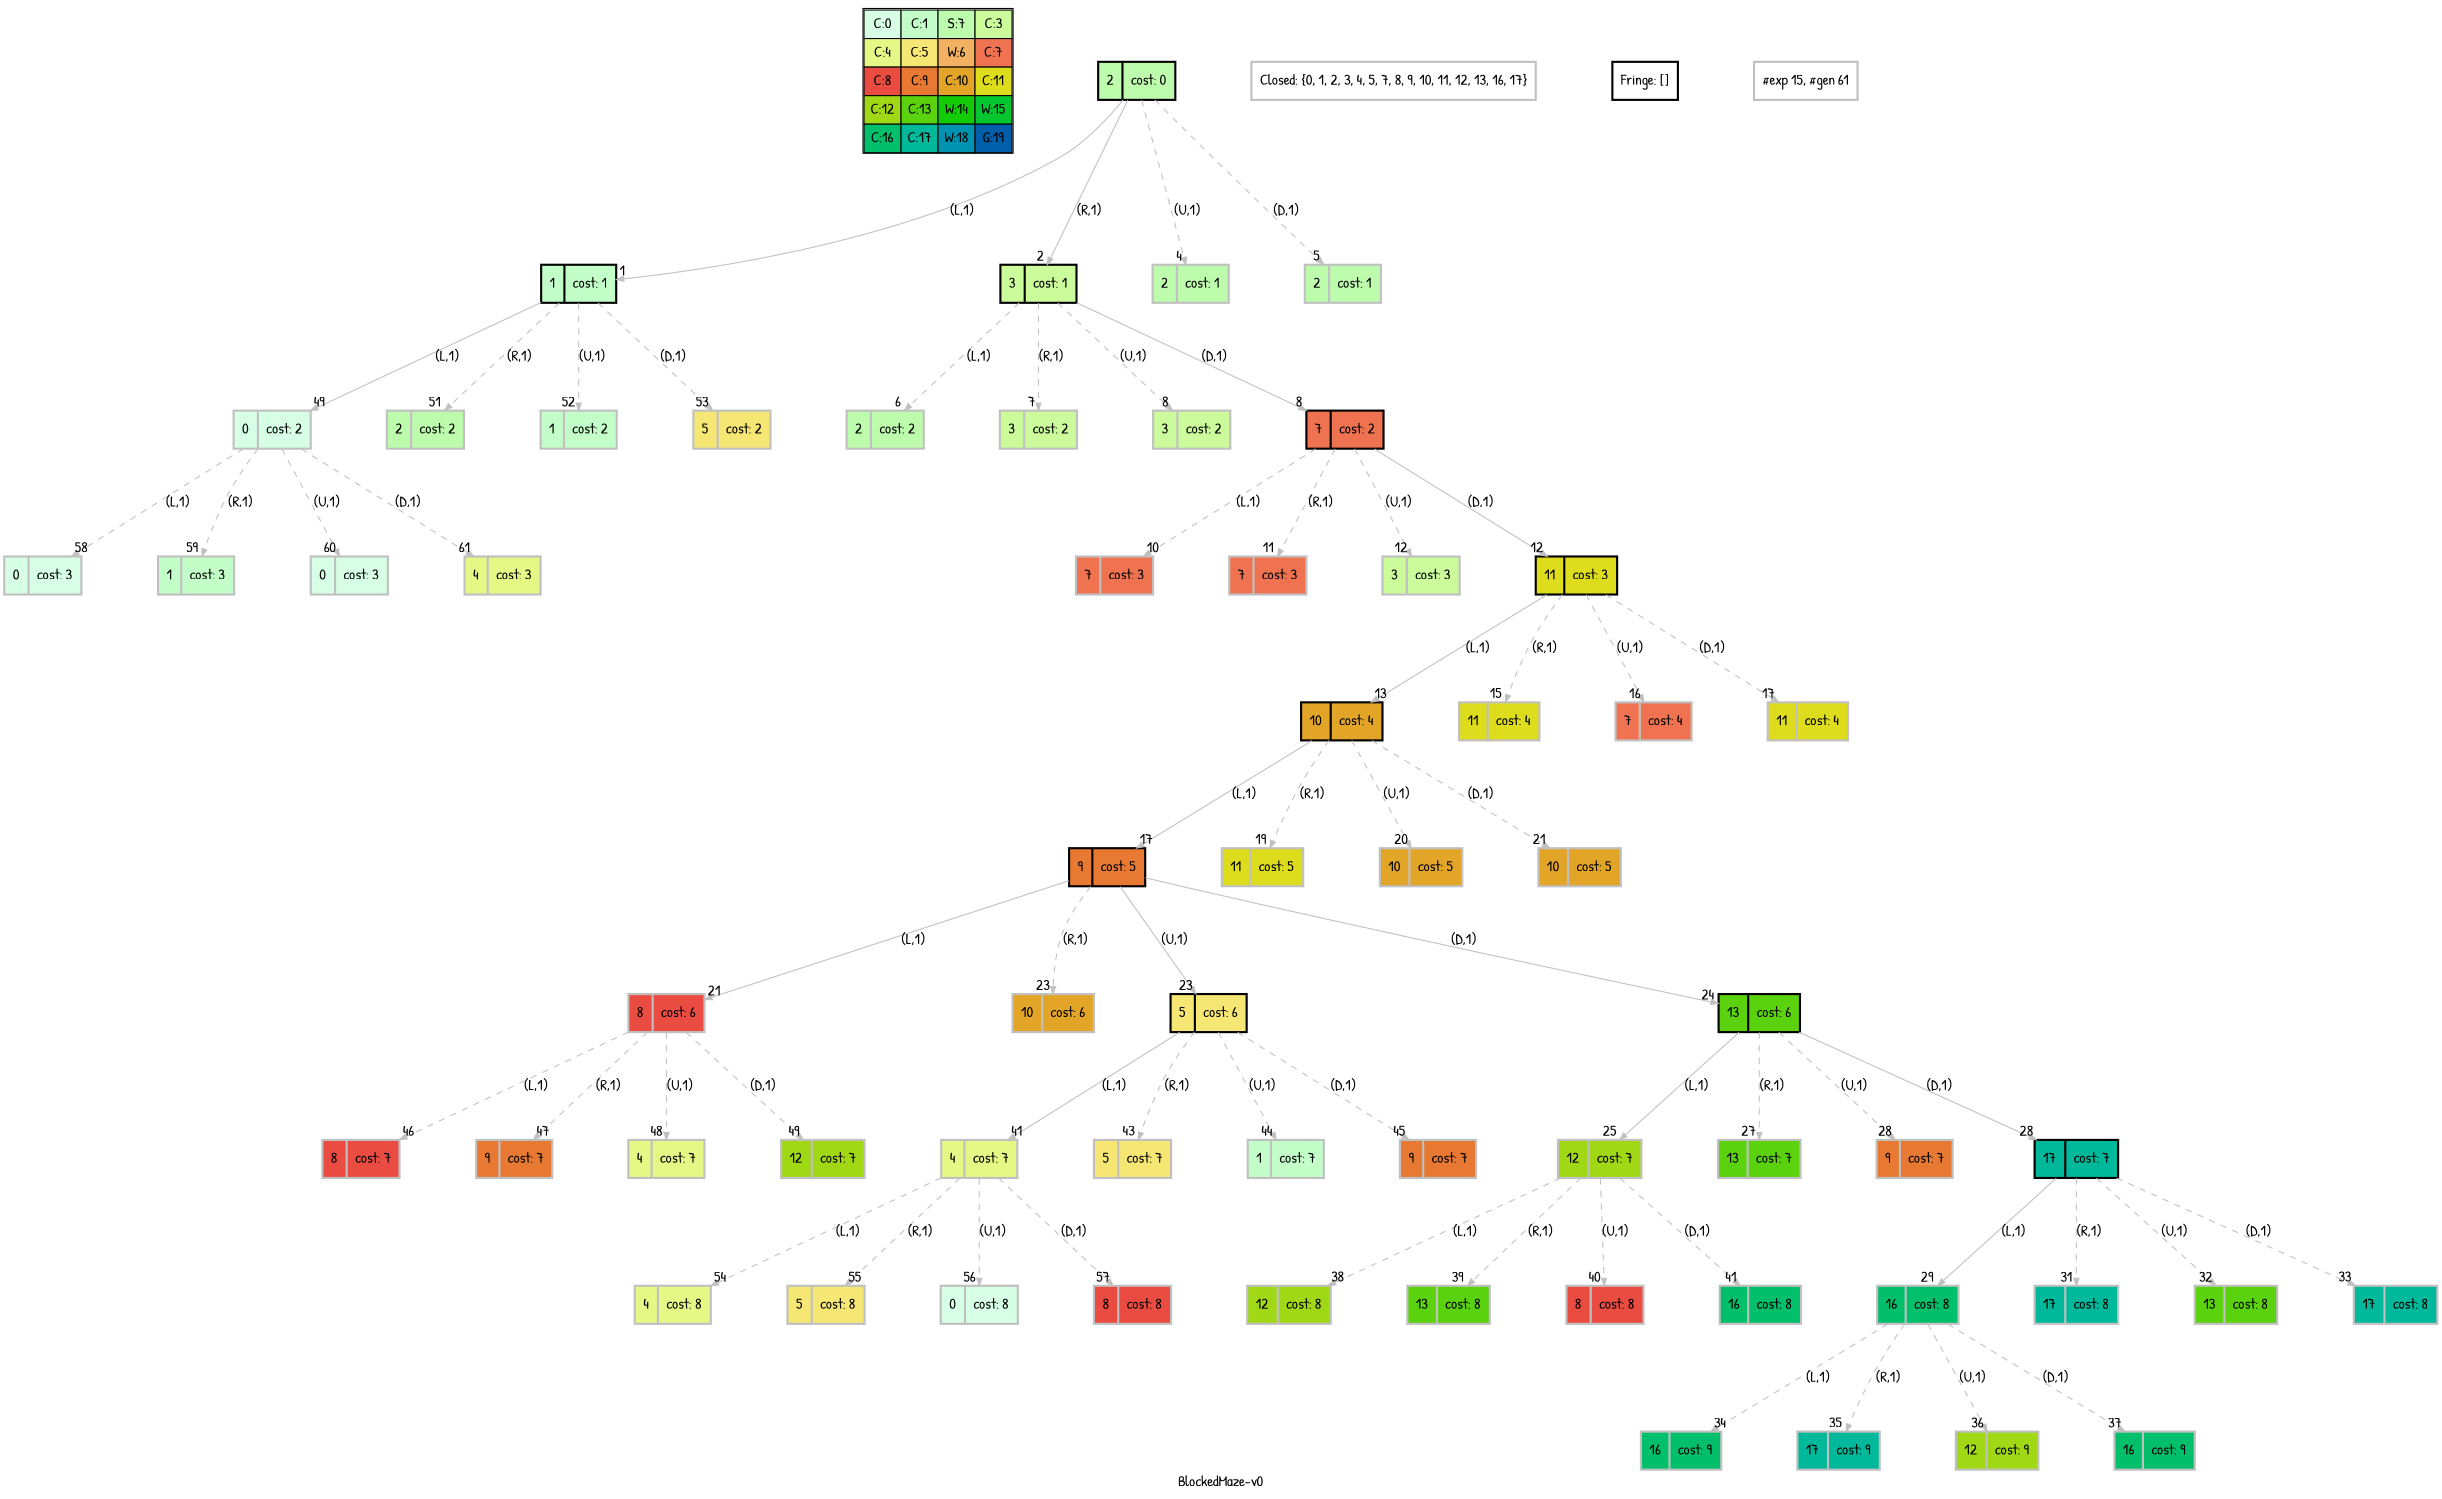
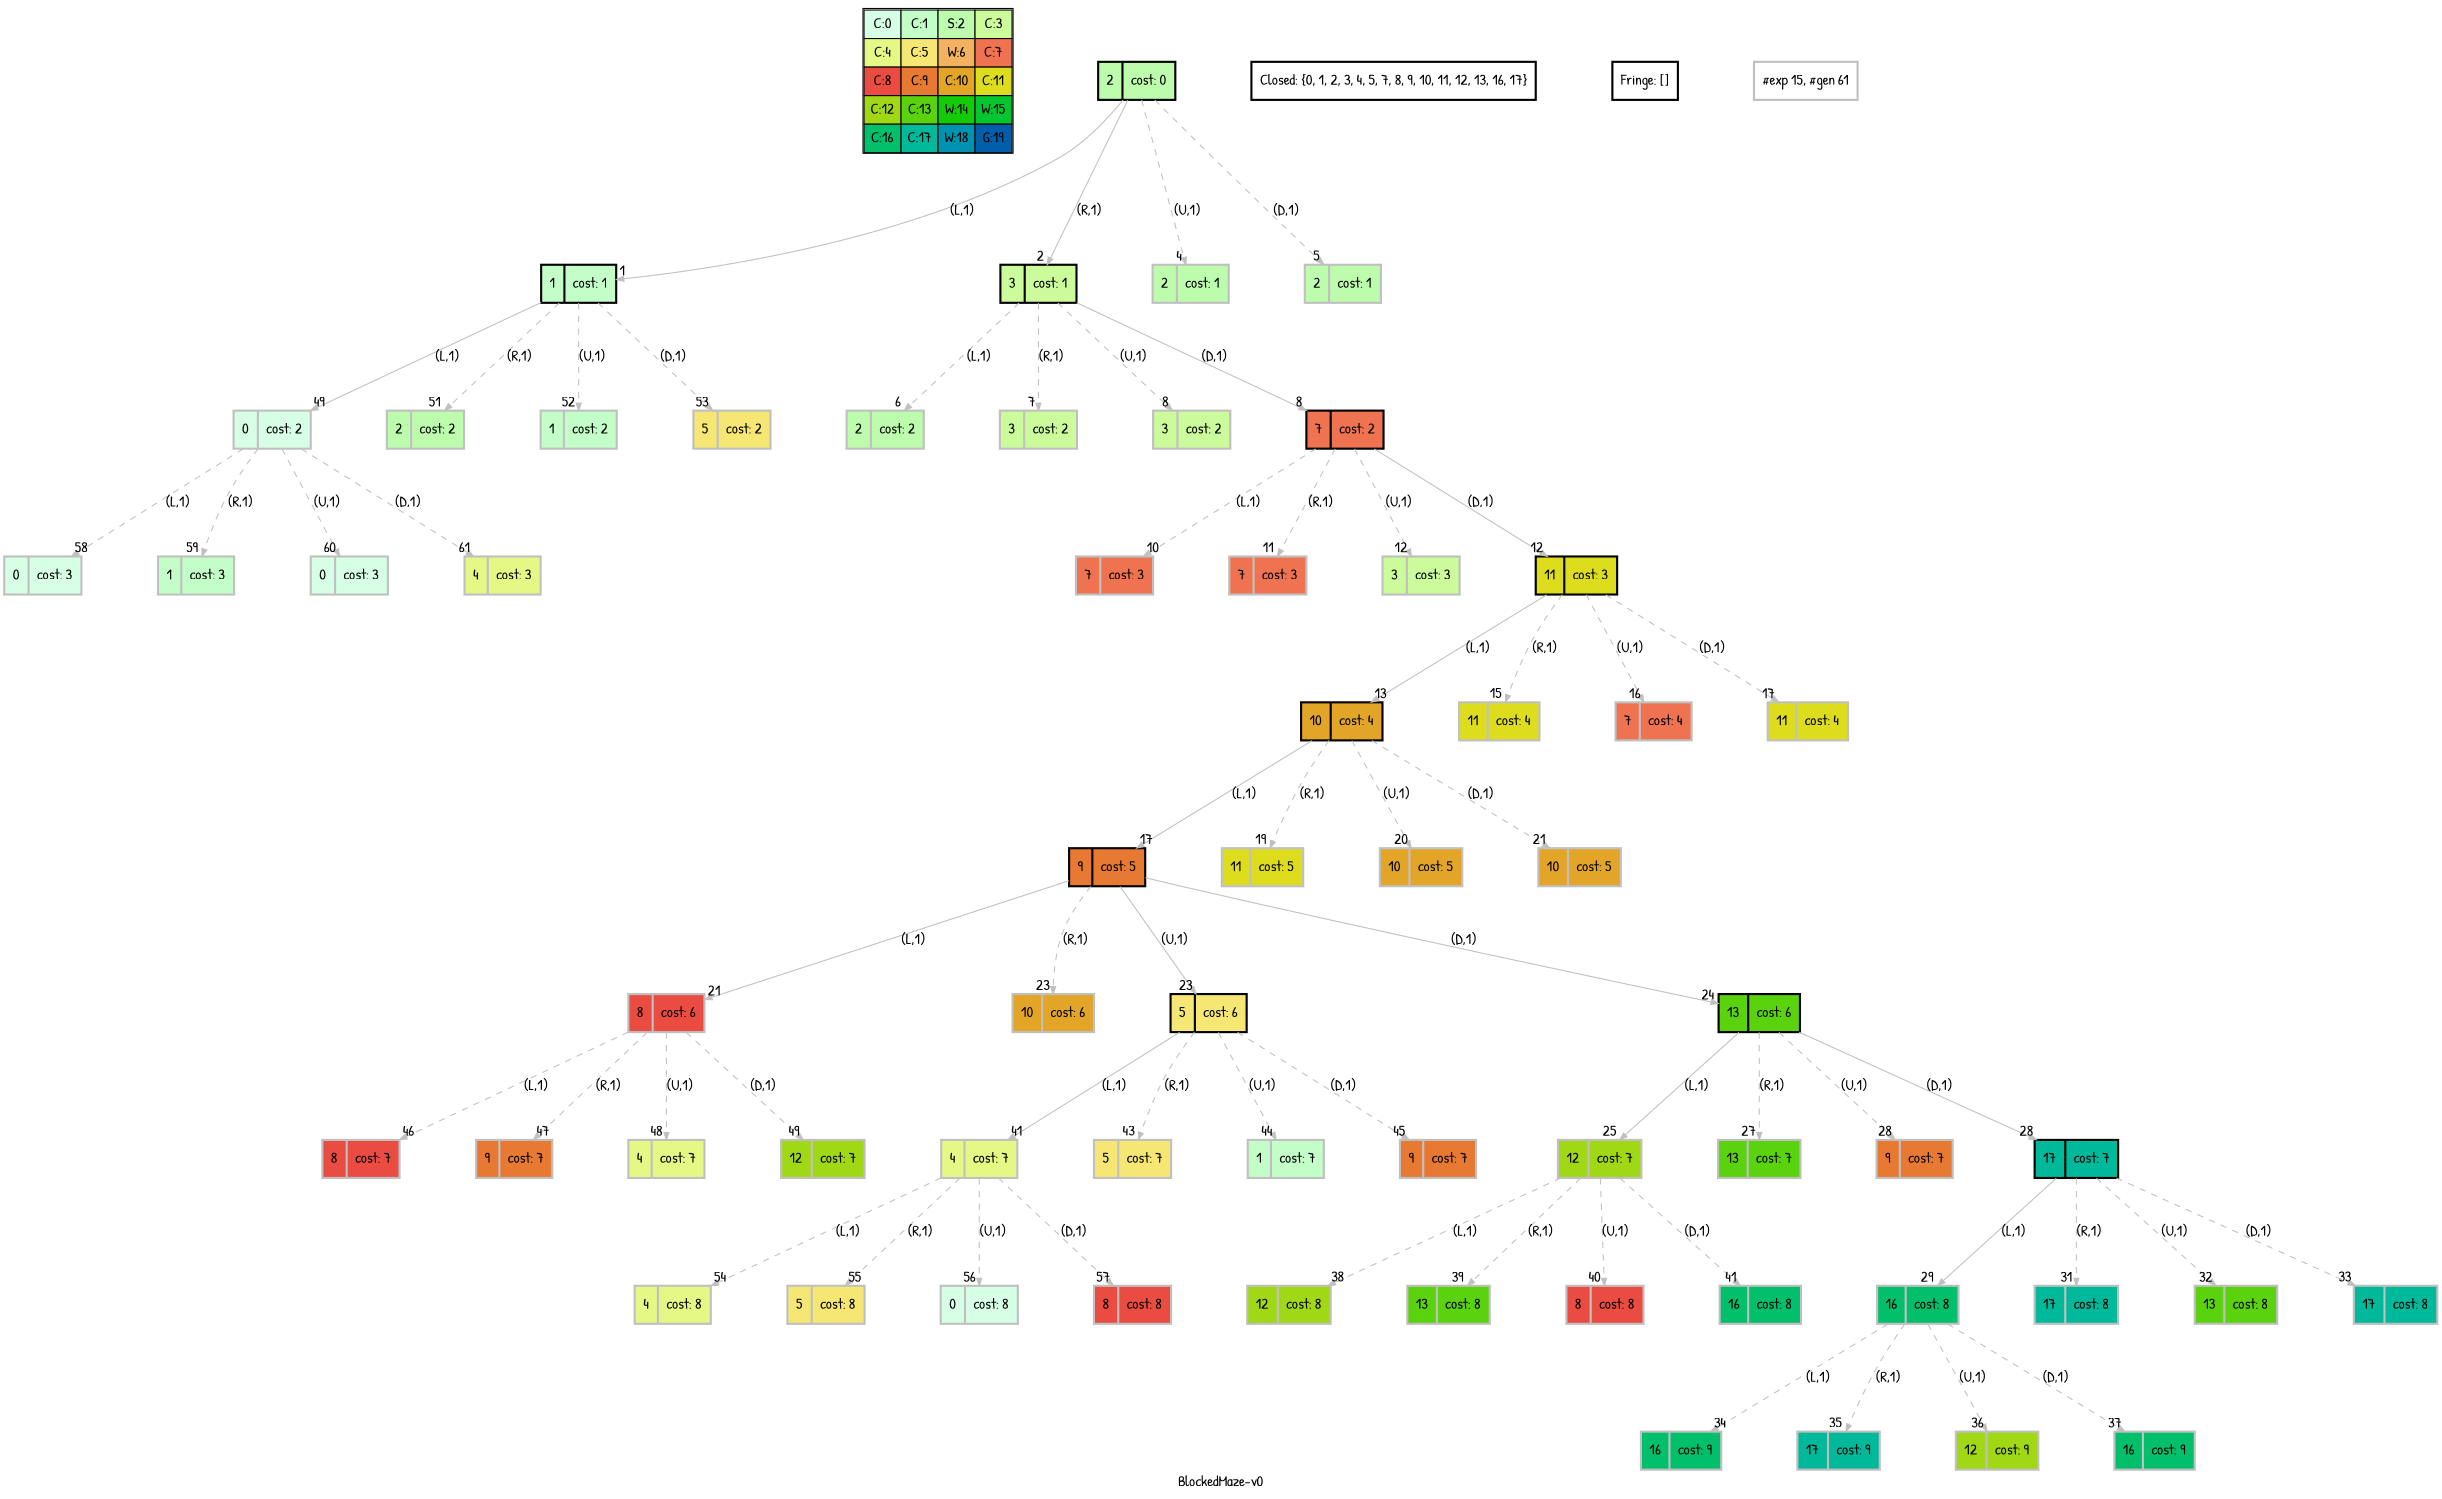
(957, 24) -> (957, 24)
(1394, 81) -> (1394, 81)
